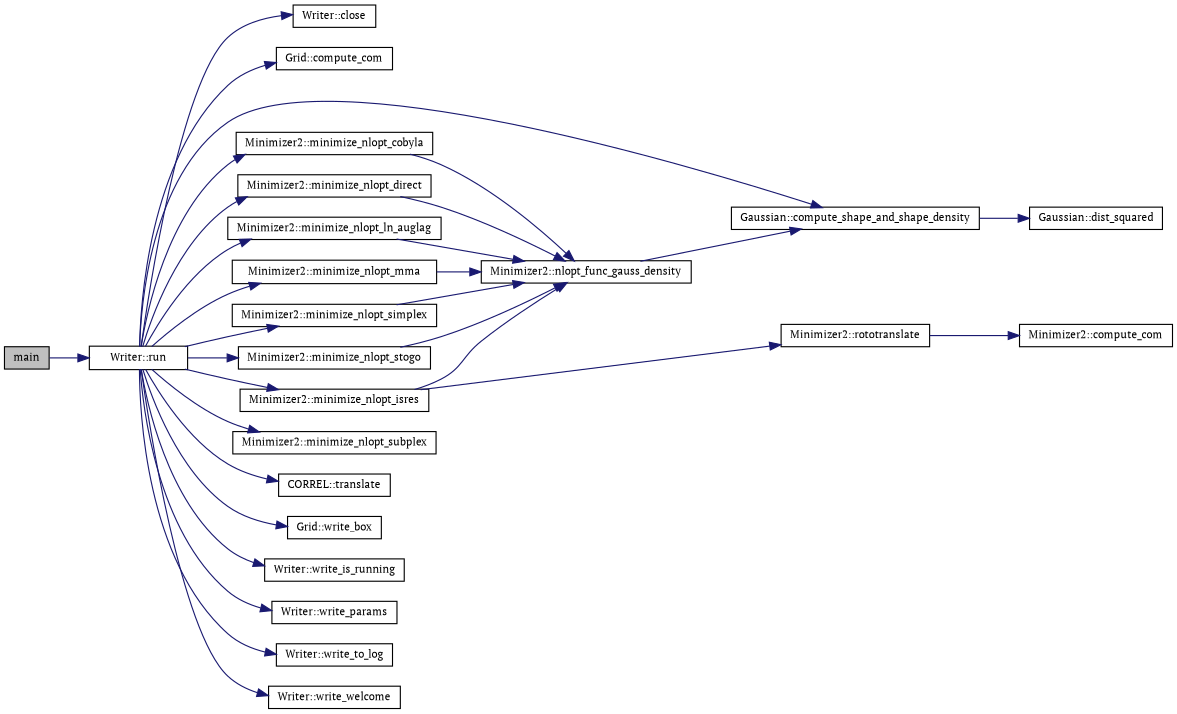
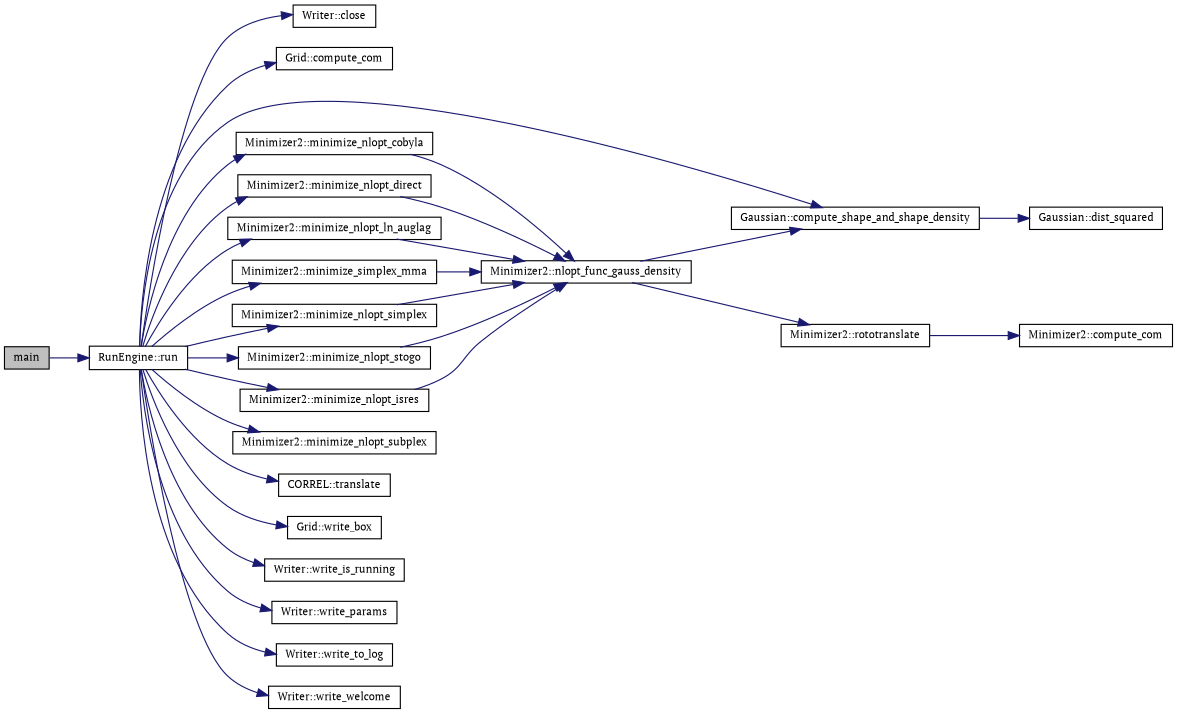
(334, 272) -> (334, 272)
(138, 358) -> (138, 358)
(595, 368) -> (715, 302)
